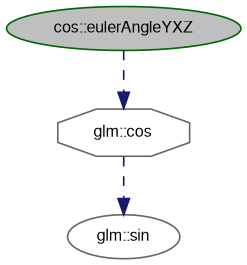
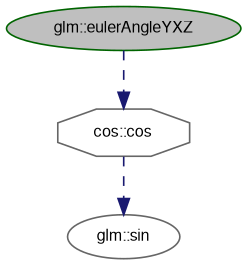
(124, 28) -> (124, 28)
(124, 133) -> (124, 133)
